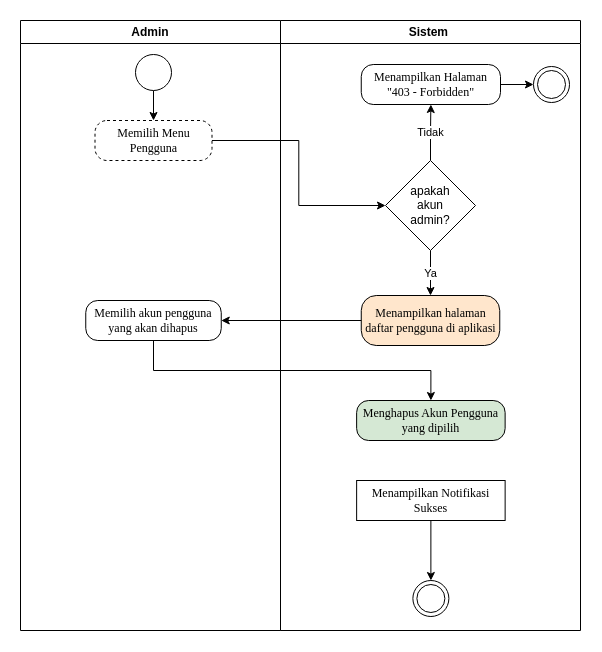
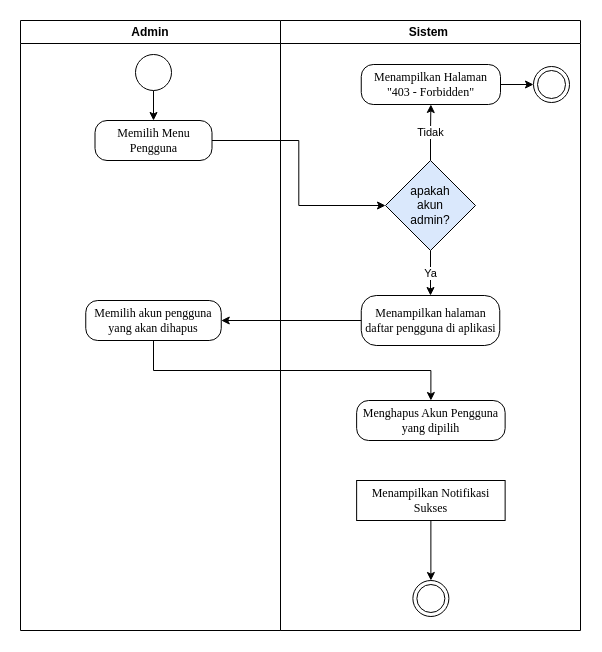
(154, 141) -> (154, 141)
(431, 206) -> (431, 206)
(431, 321) -> (431, 321)
(431, 421) -> (431, 421)
